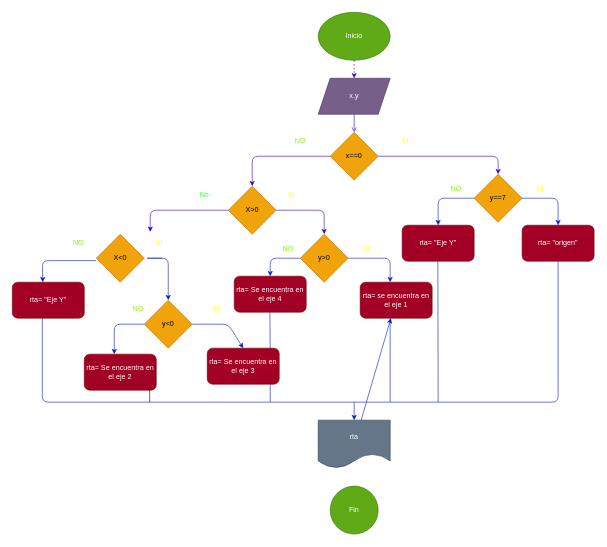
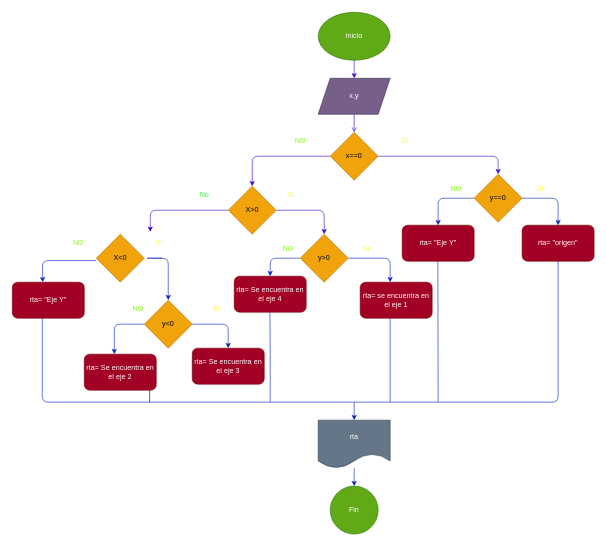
(354, 69) -> (354, 69)
(498, 198) -> (498, 198)
(243, 366) -> (228, 366)
(375, 374) -> (354, 480)
